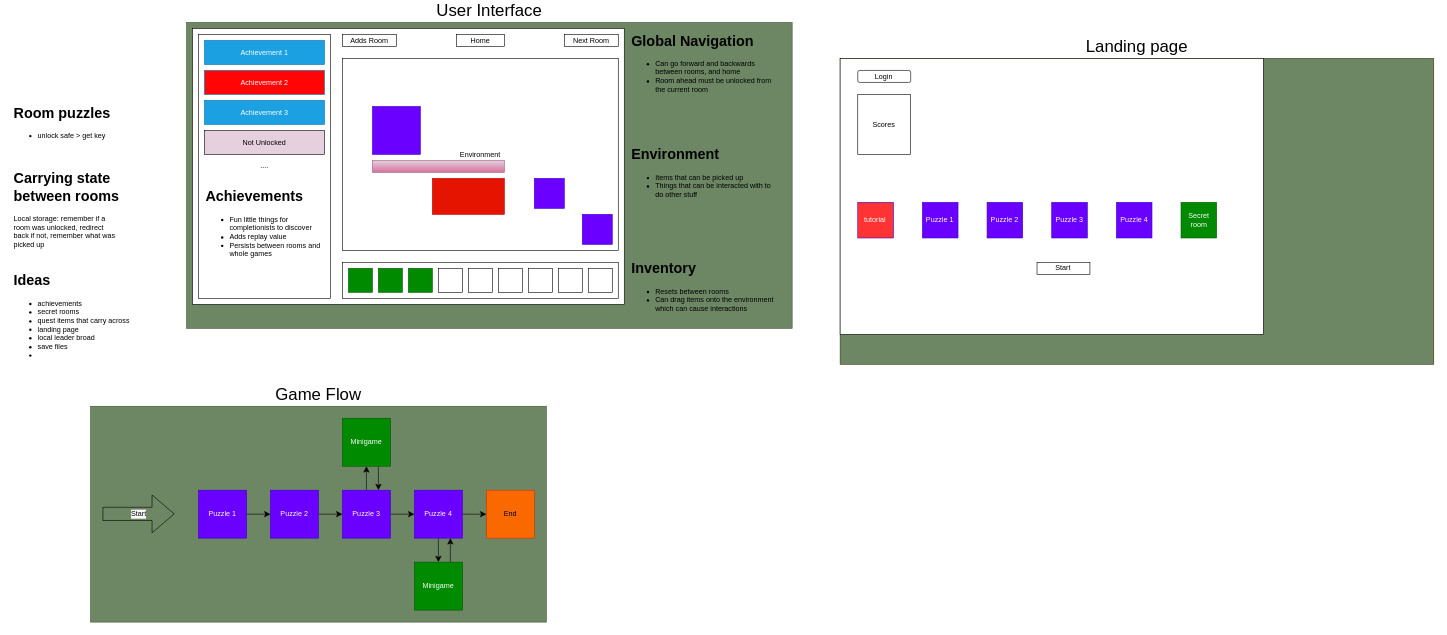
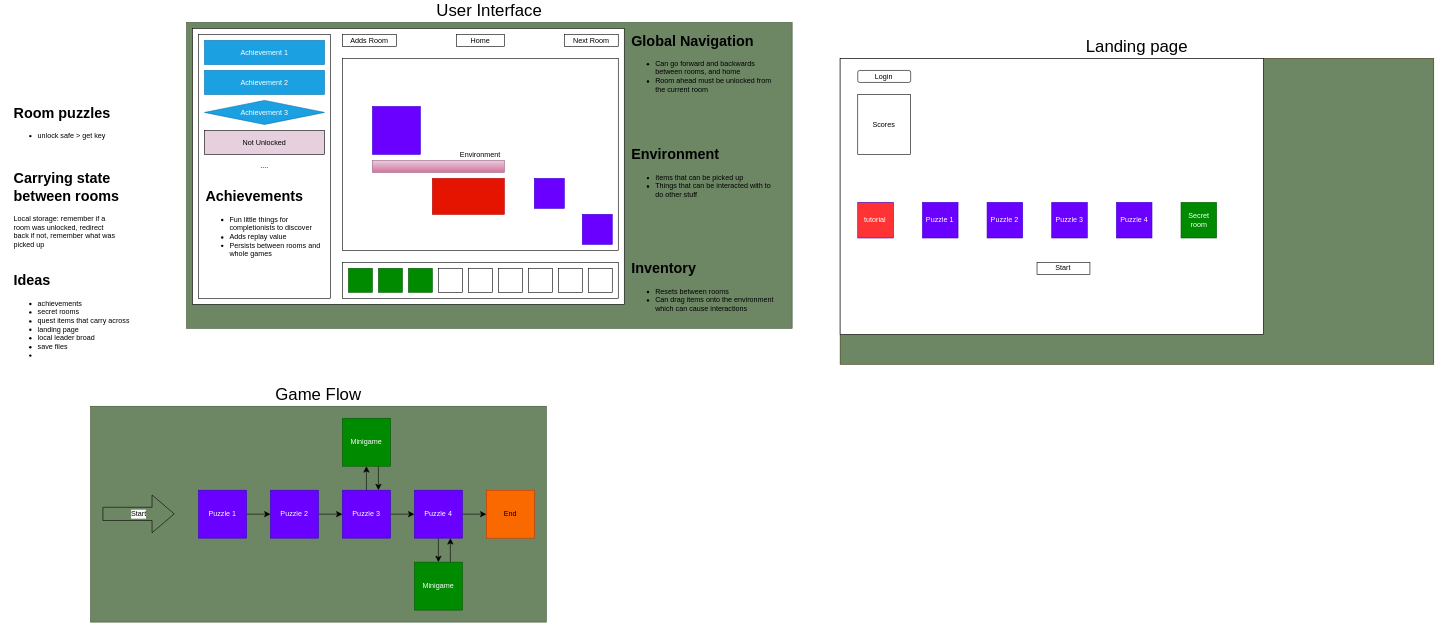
(264, 83) -> (264, 83)
(264, 113) -> (264, 113)
